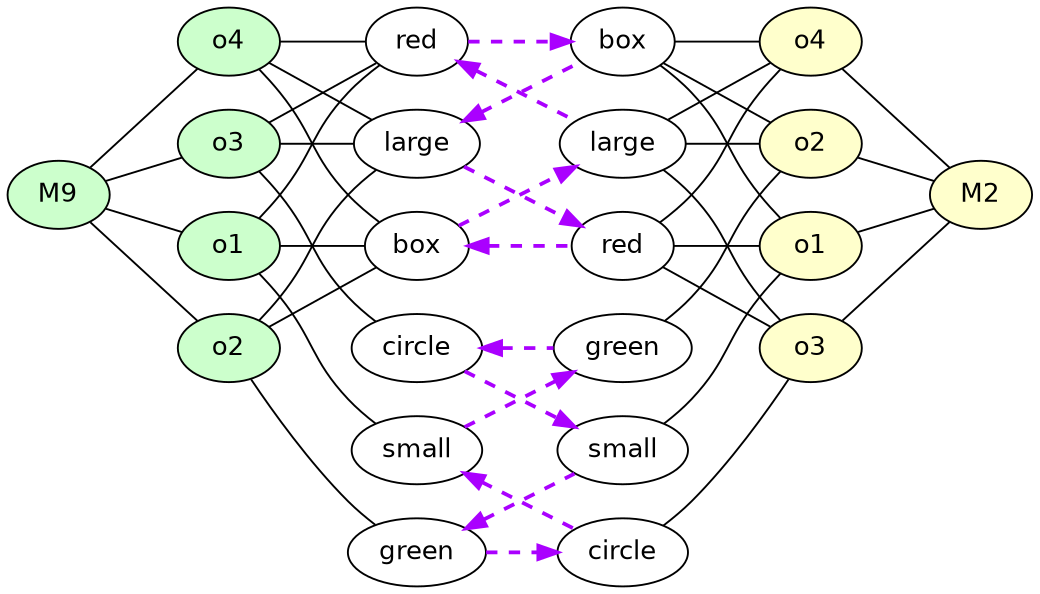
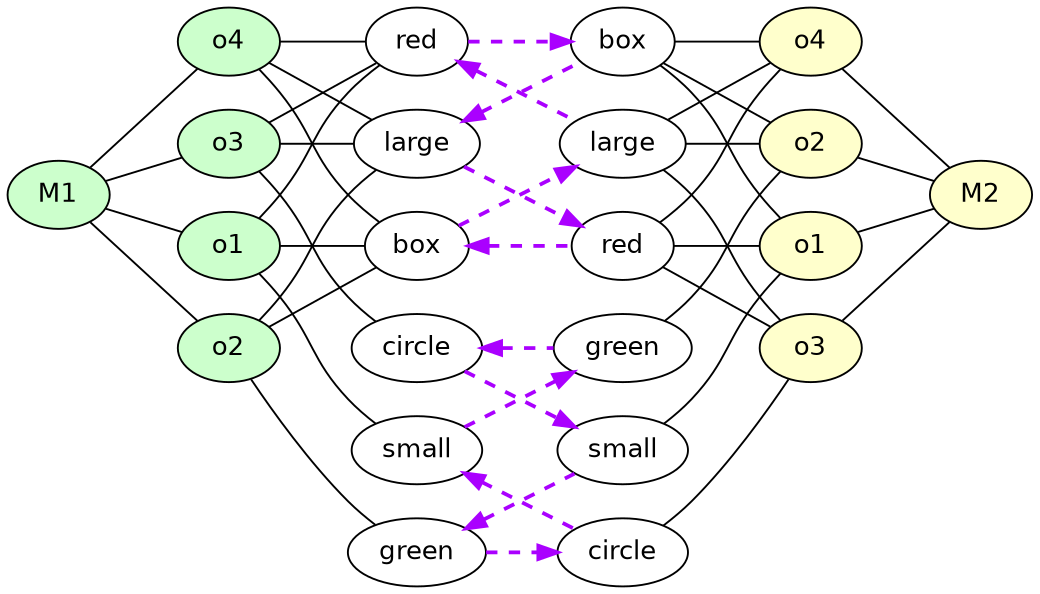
(59, 195) -> (59, 195)
